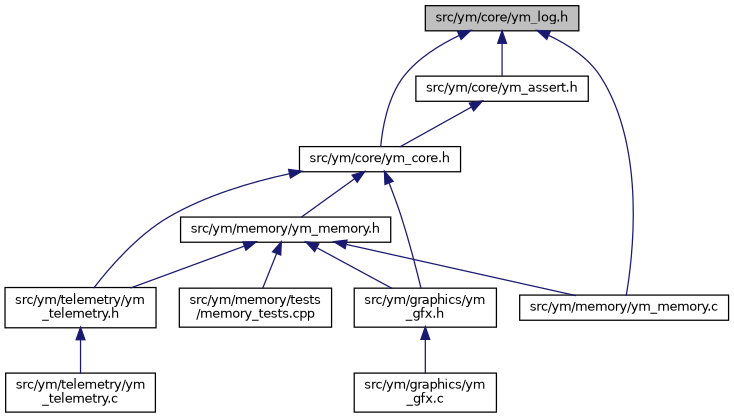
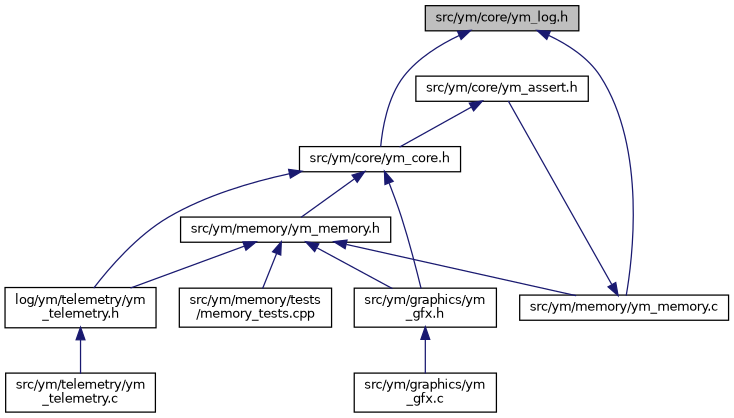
(502, 60) -> (560, 193)
(81, 308) -> (81, 308)
